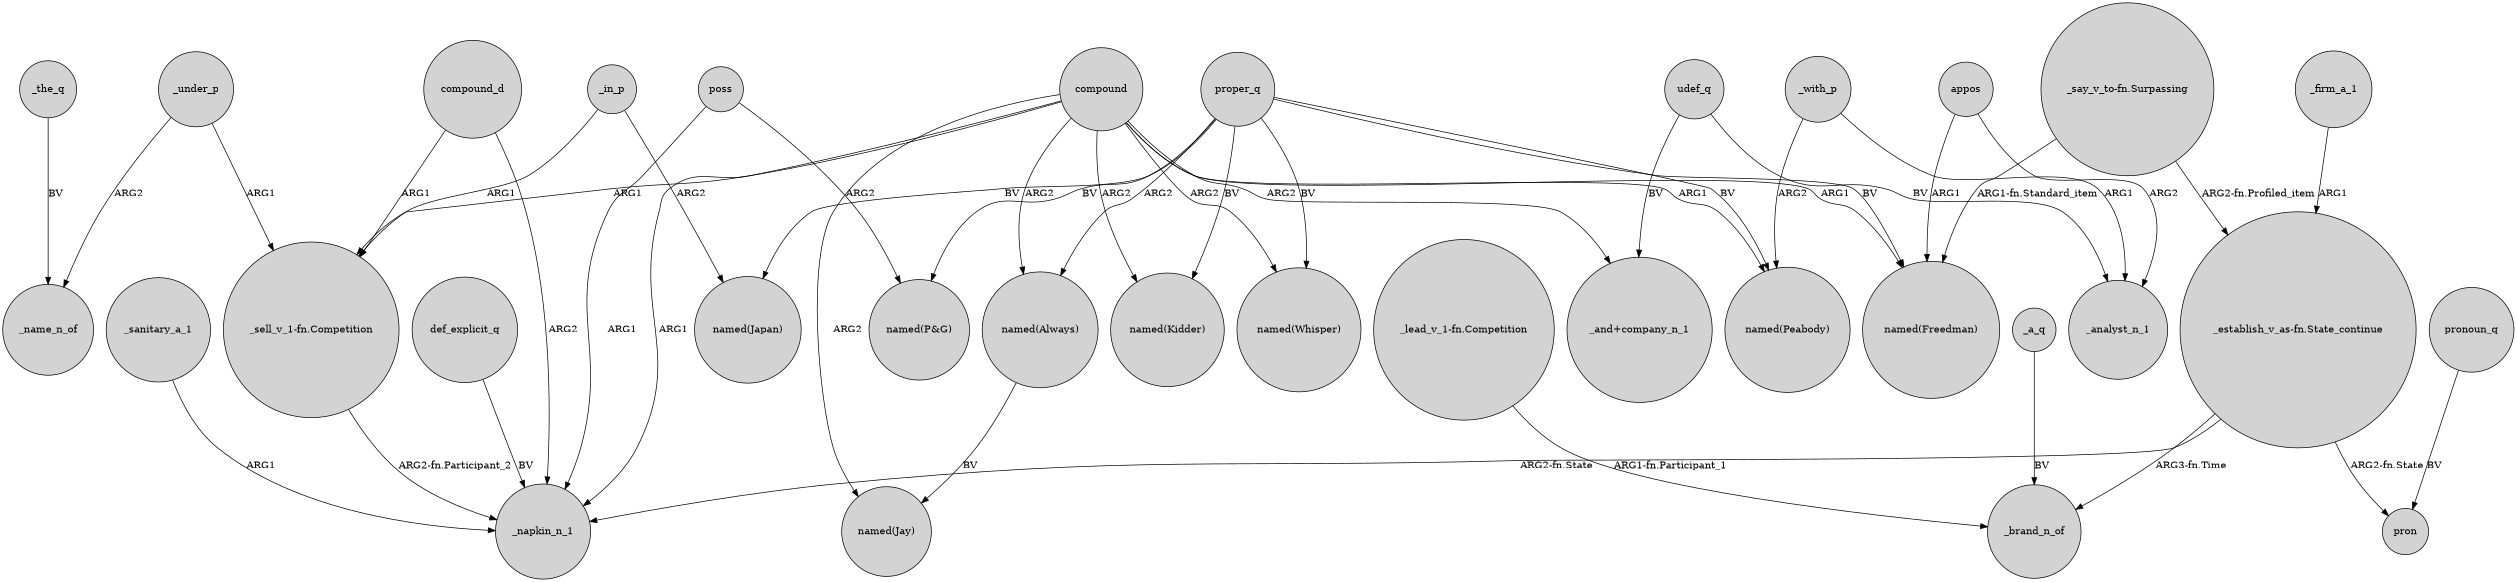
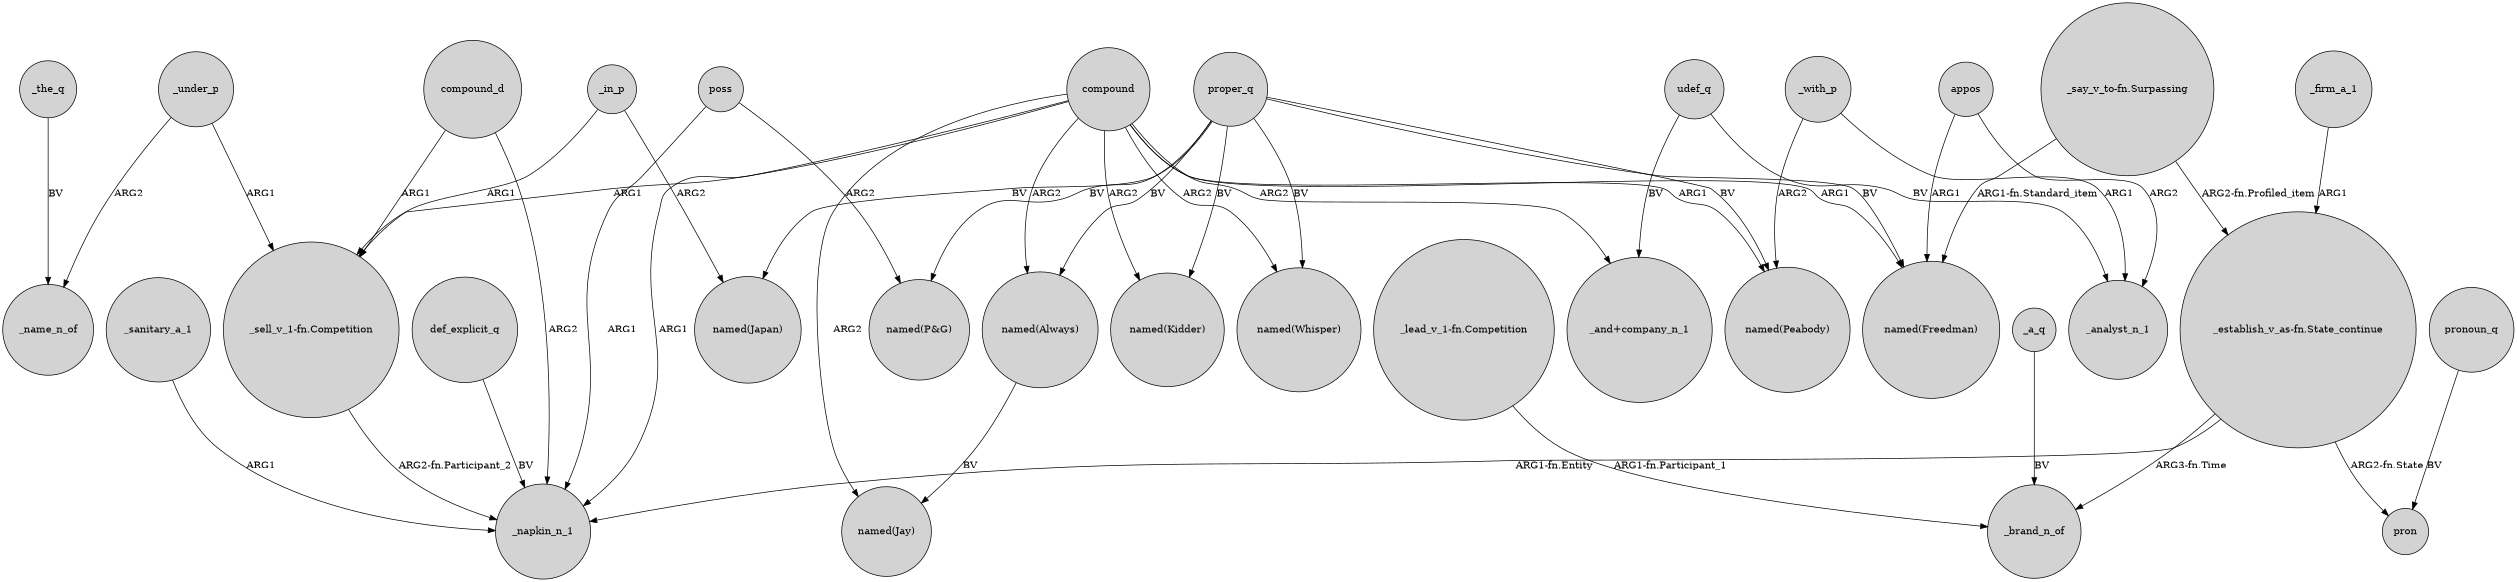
(1159, 194) -> (1158, 194)
(1557, 466) -> (1555, 466)
